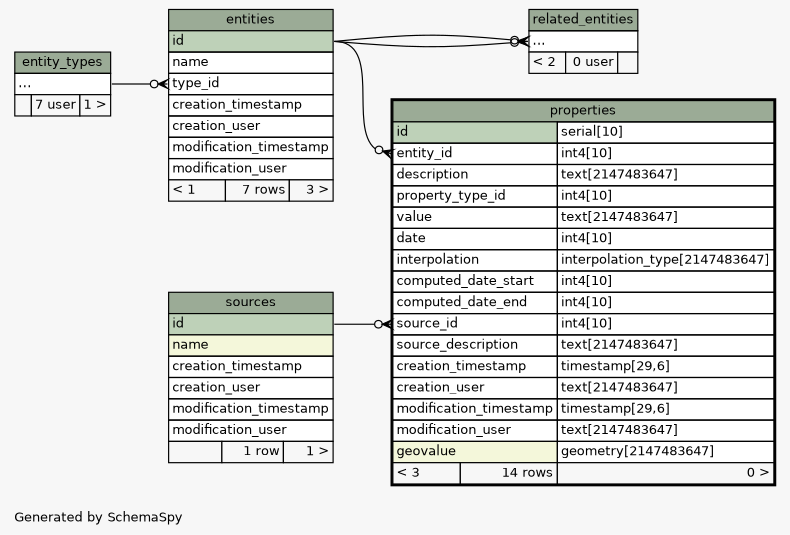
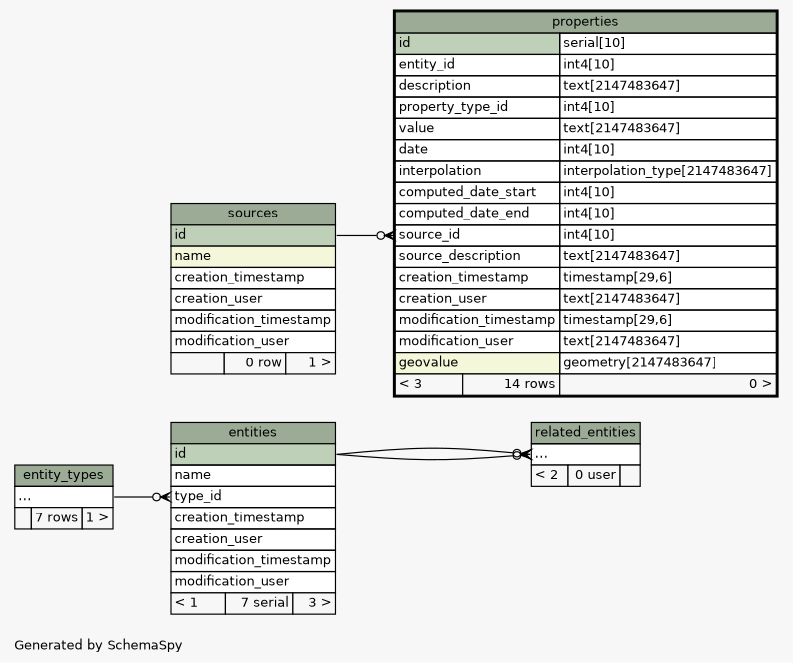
(363, 89) -> none
(56, 105) -> (57, 518)
(264, 190) -> (265, 603)
(262, 451) -> (264, 363)
